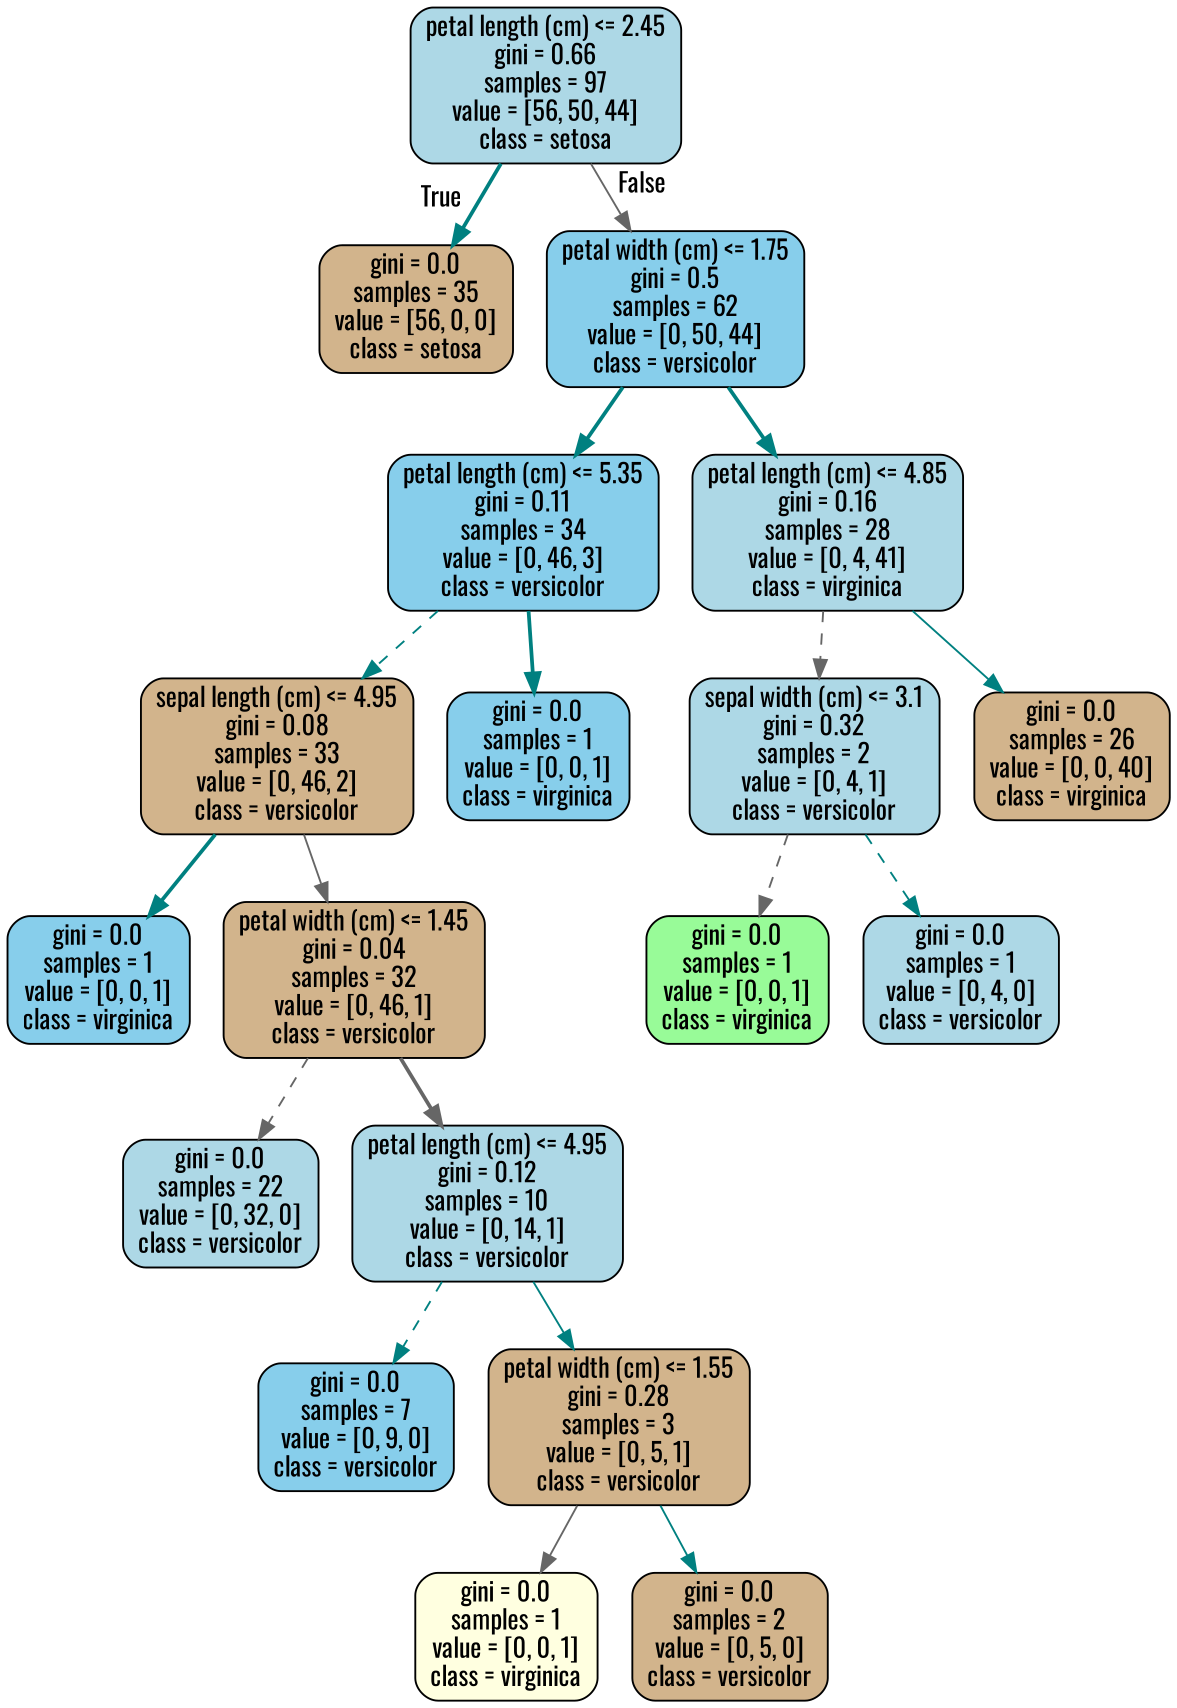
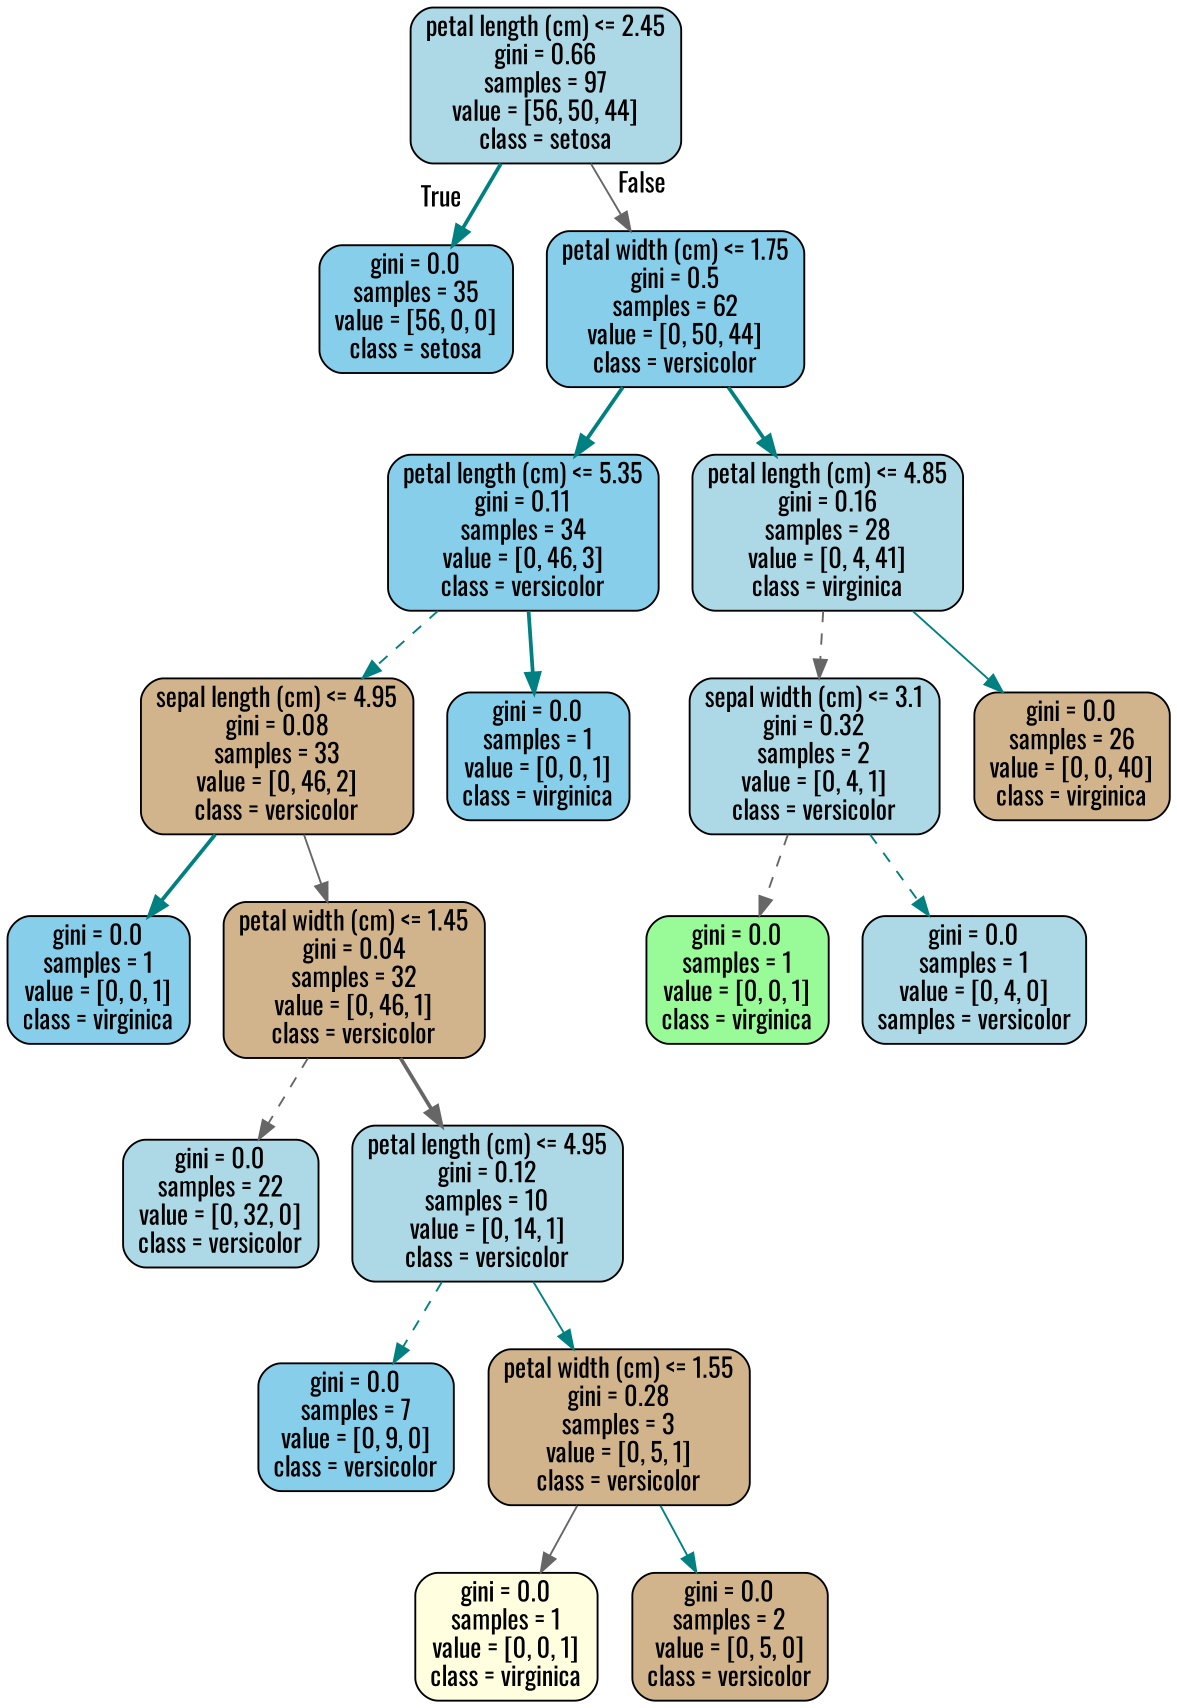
(416, 309) -> (416, 309)
(961, 980) -> (974, 980)
